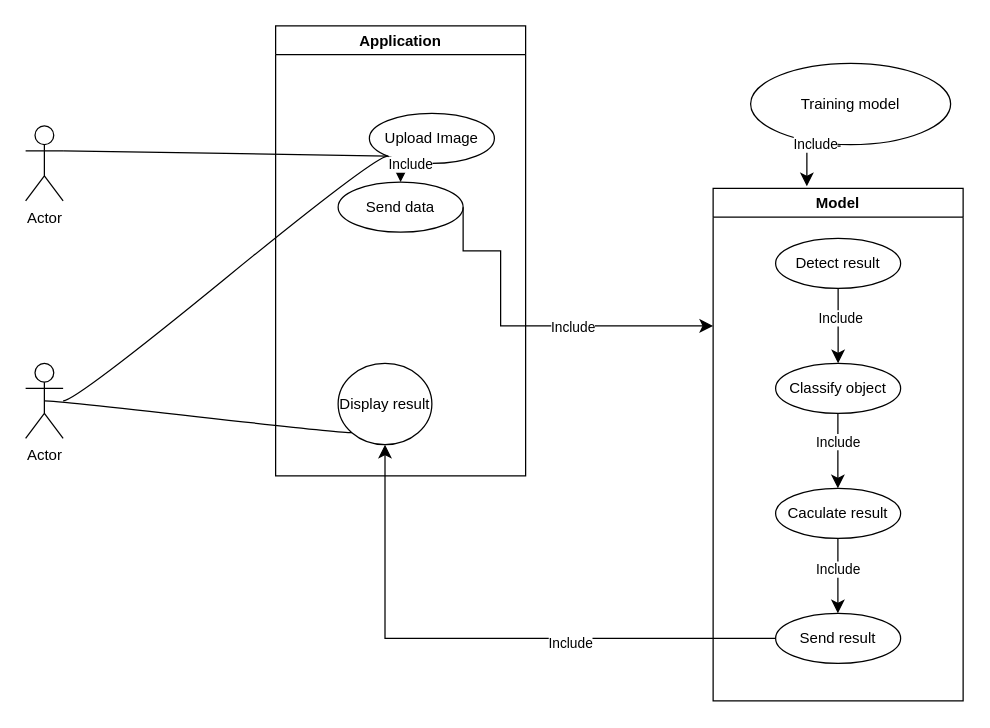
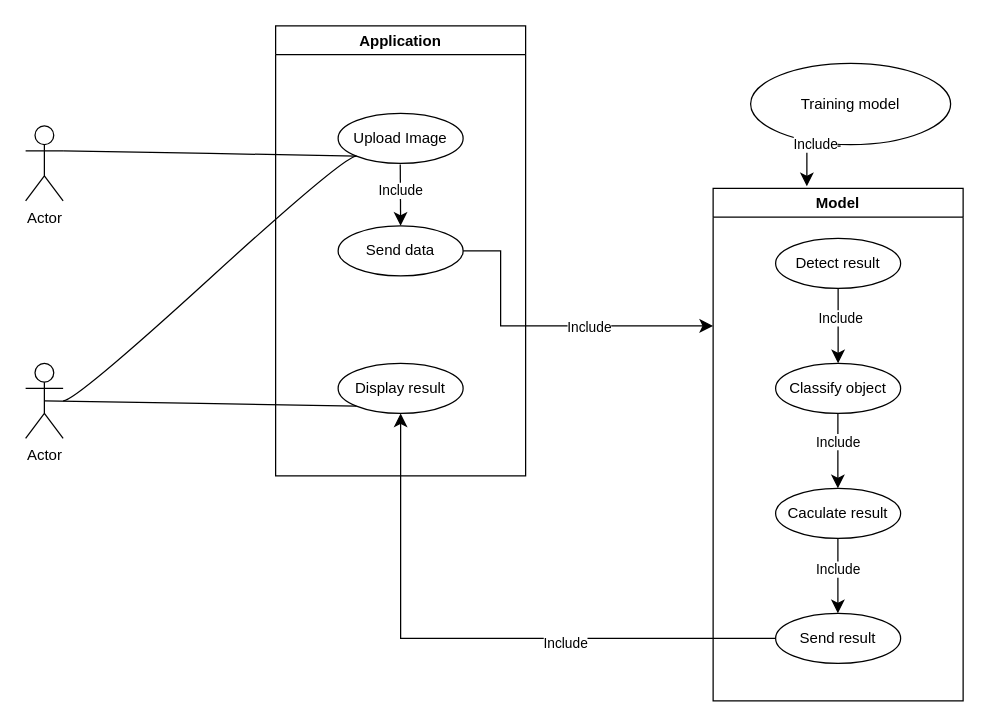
(432, 138) -> (401, 138)
(401, 207) -> (401, 251)
(385, 404) -> (401, 388)
